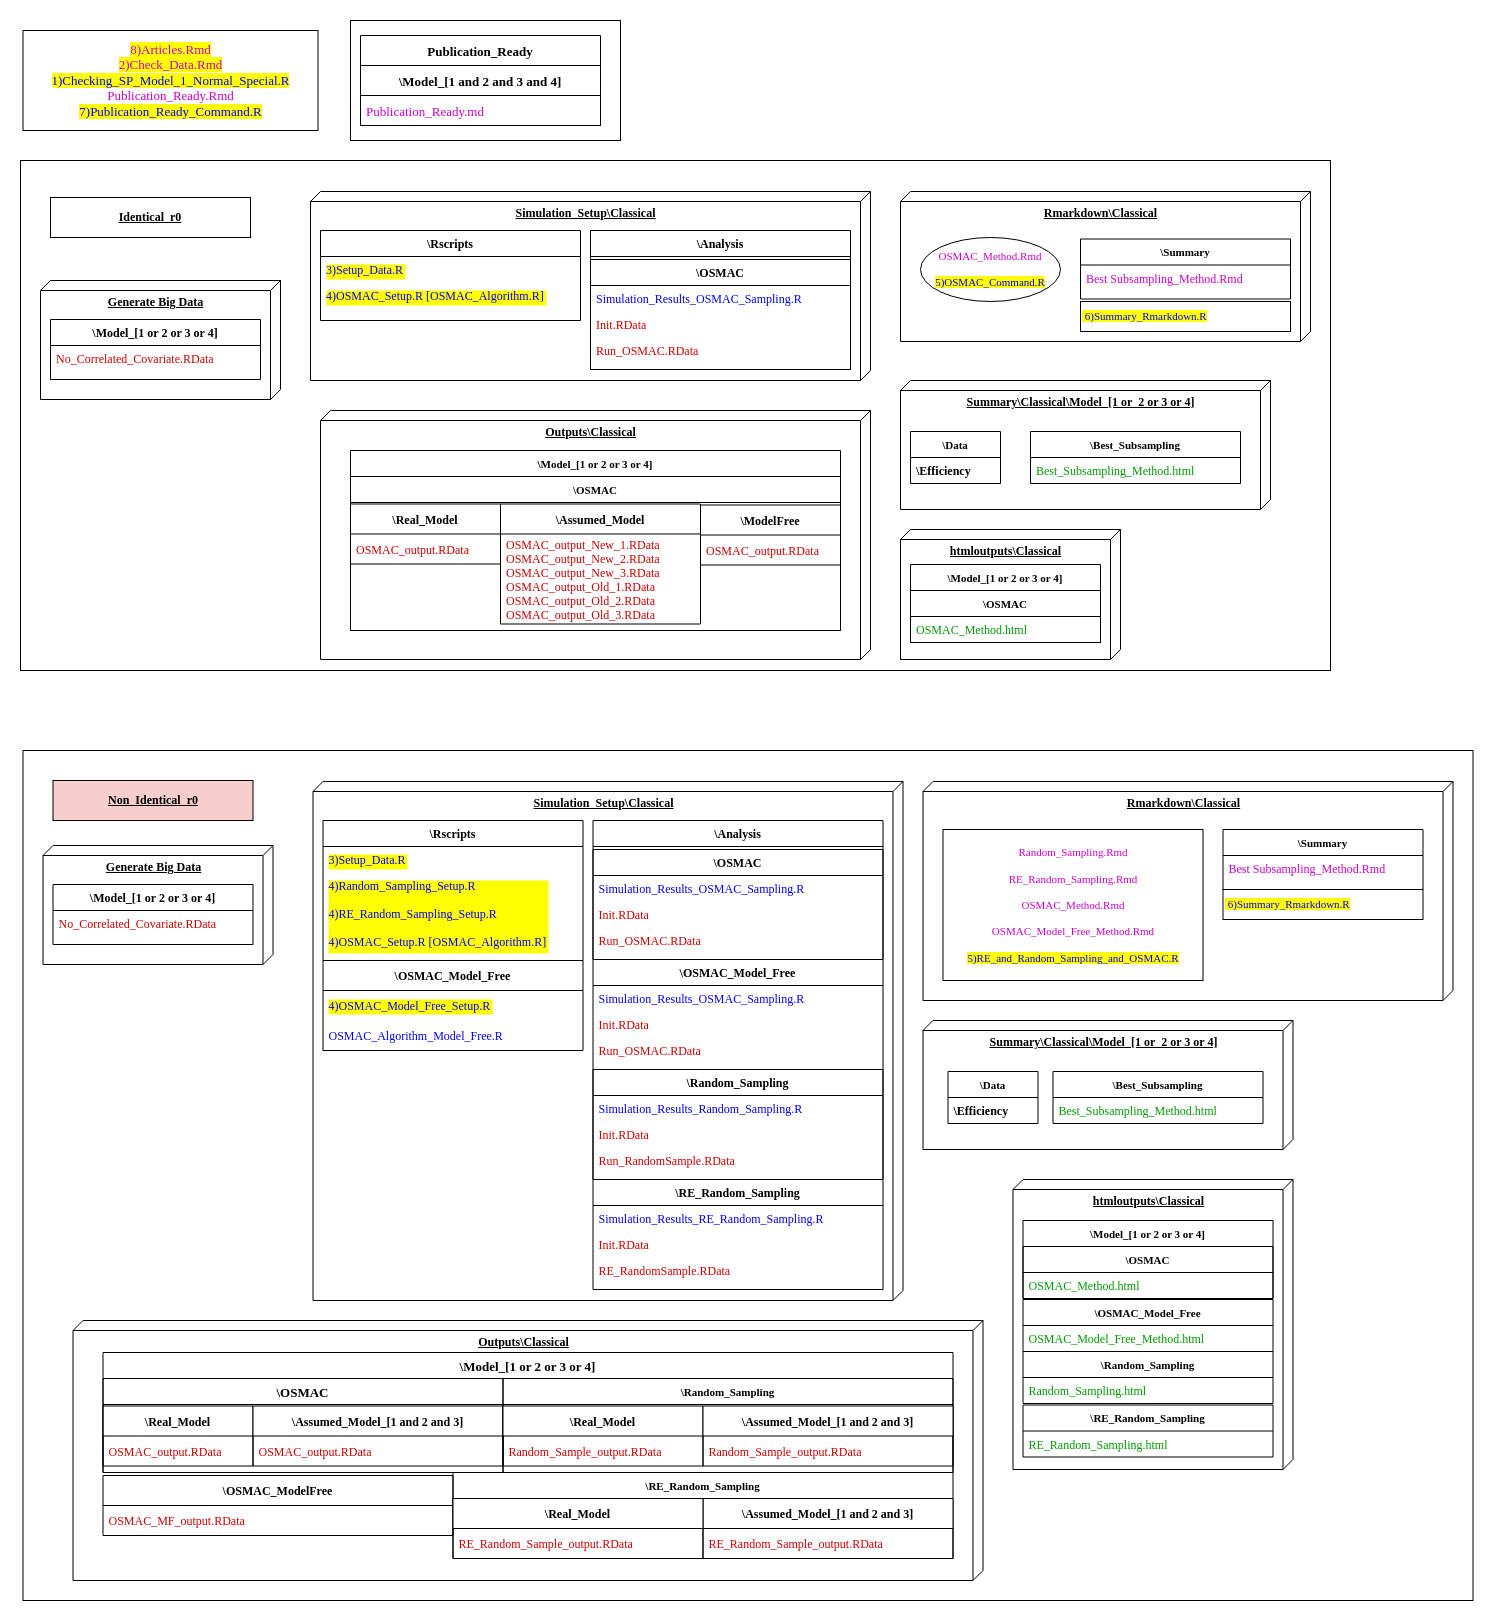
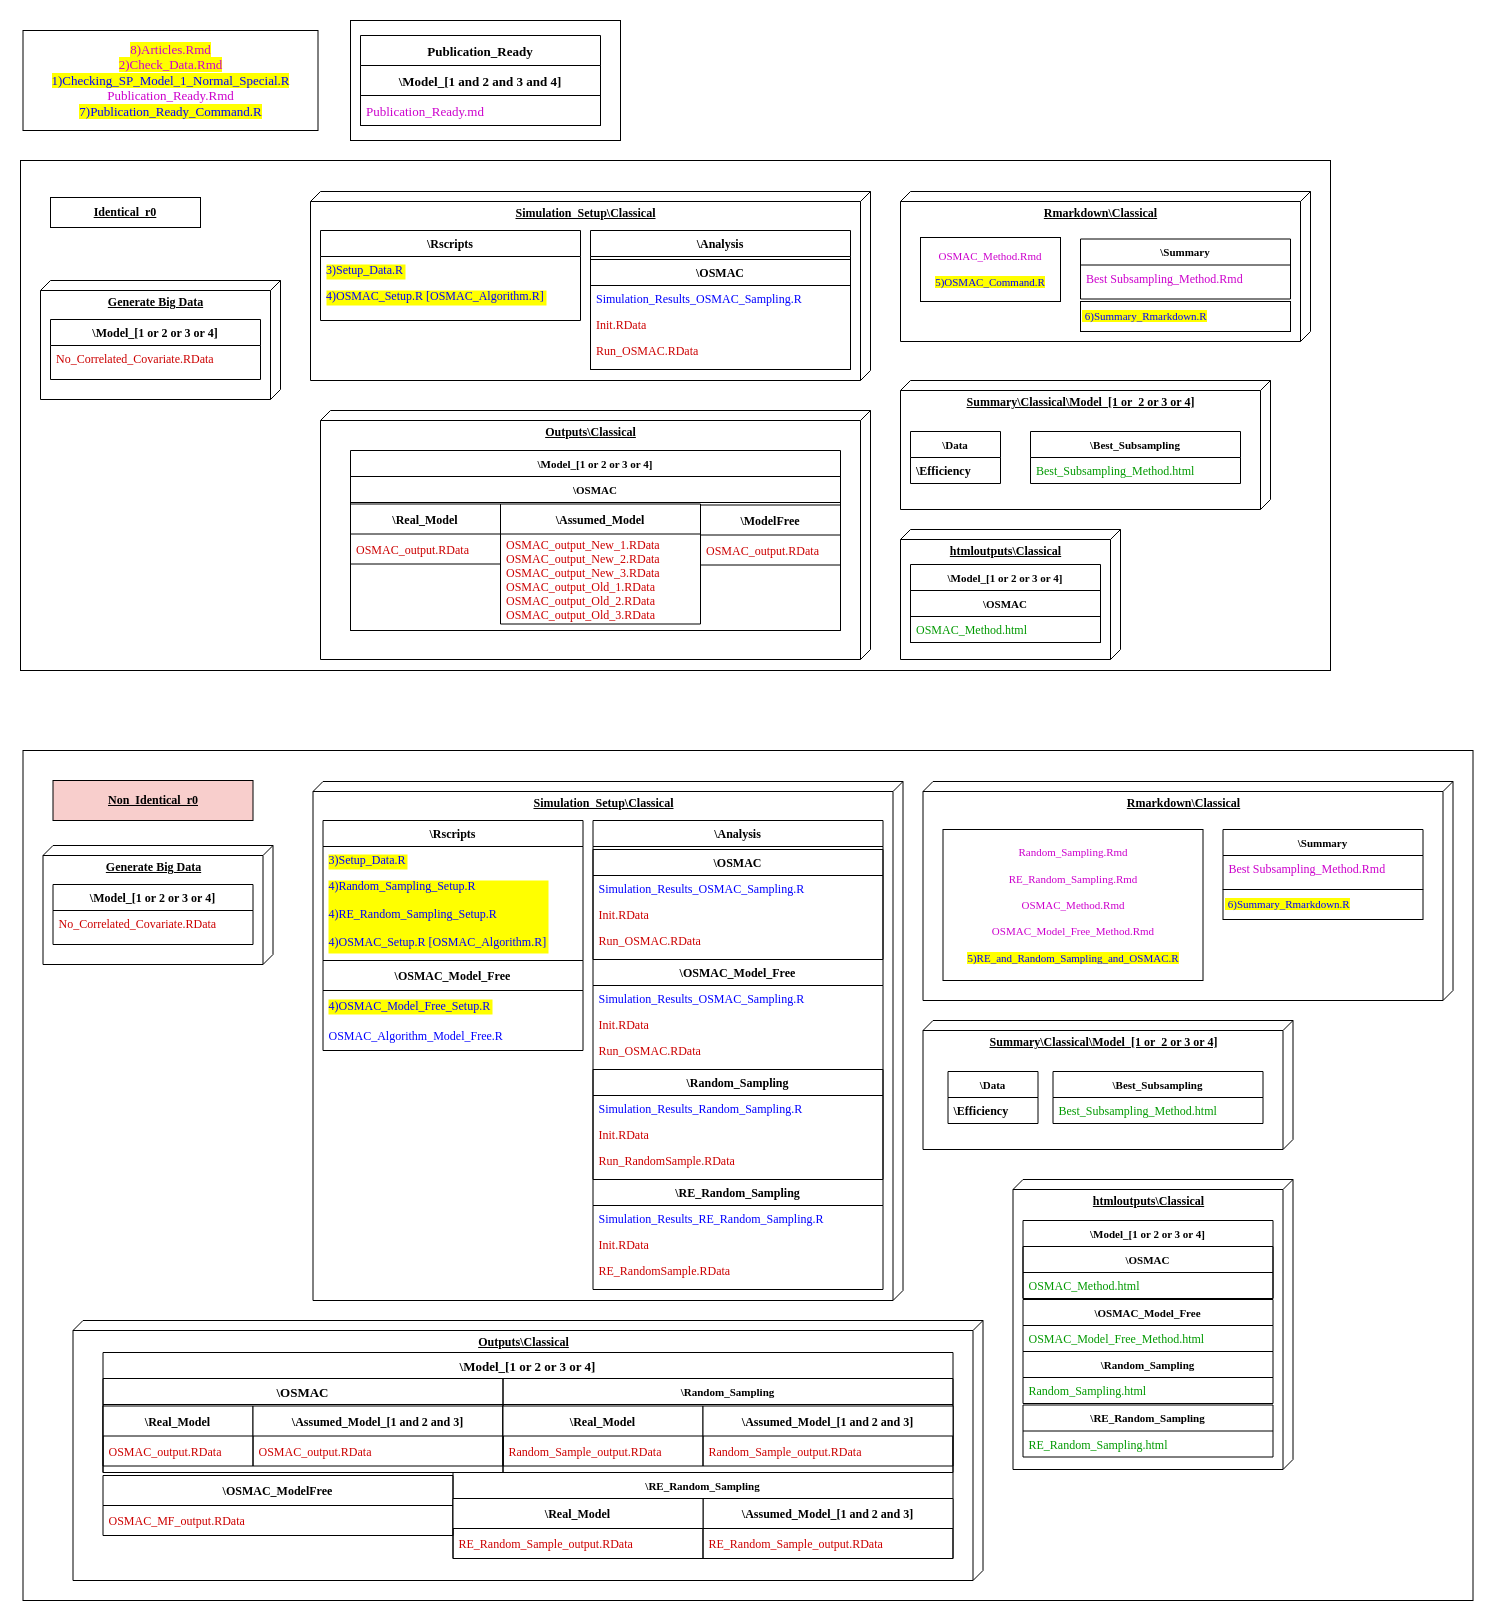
(151, 218) -> (126, 213)
(991, 270) -> (991, 270)
